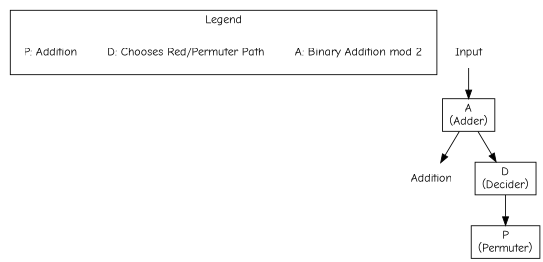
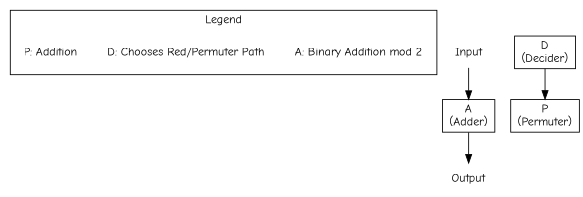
(485, 143) -> none
(432, 179) -> (469, 179)
